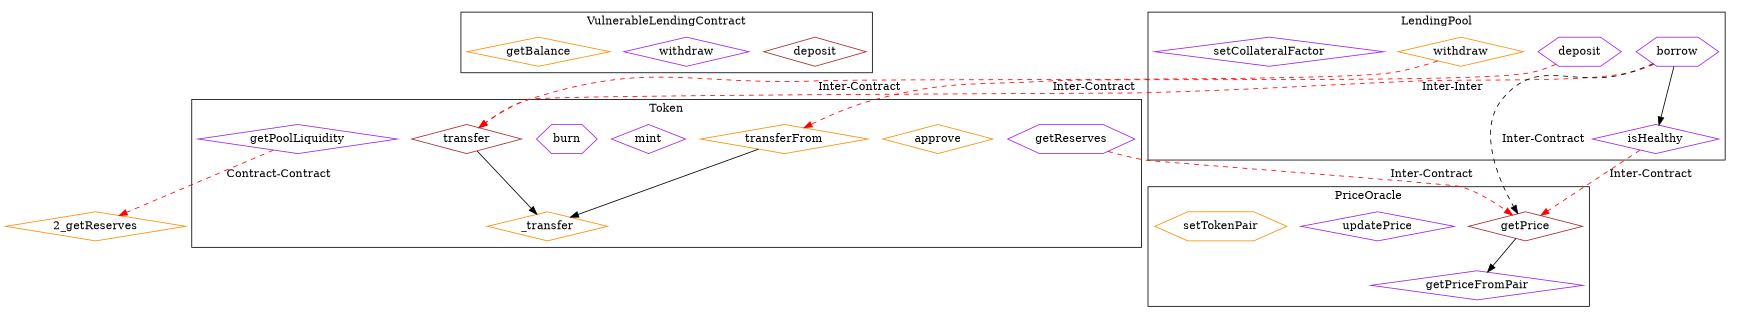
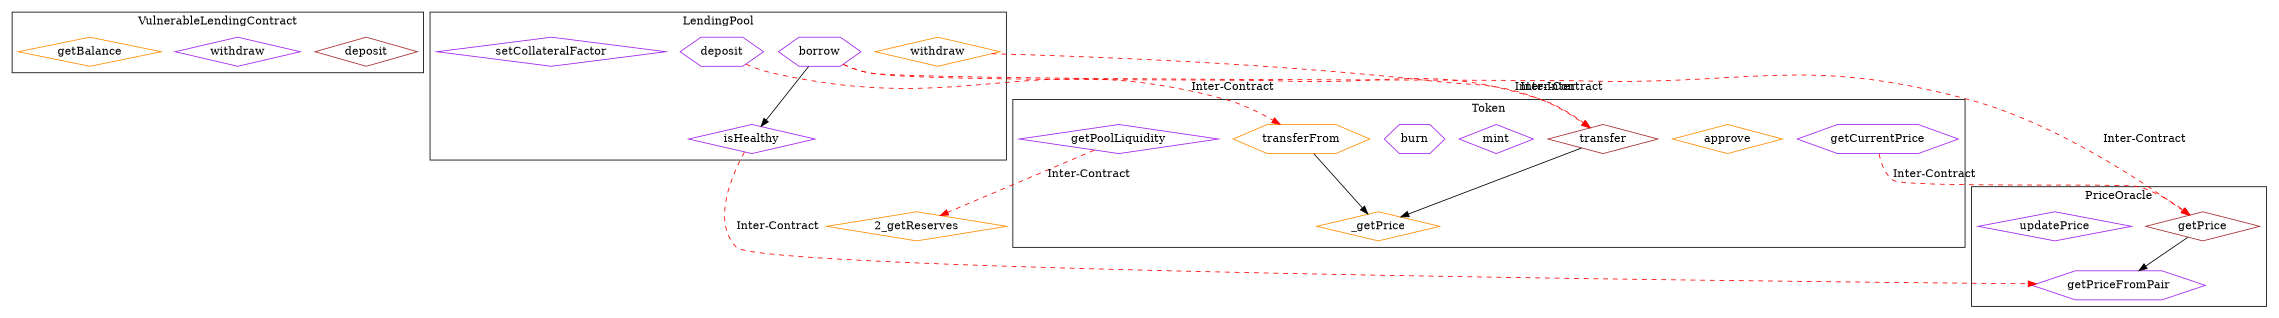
(1514, 88) -> (1527, 80)
(784, 139) -> (1301, 139)
(1071, 139) -> (1878, 139)
(279, 174) -> (1089, 174)
(1594, 181) -> (1331, 274)
(547, 226) -> (1378, 226)
(1221, 226) -> none
(1477, 285) -> (2119, 285)
